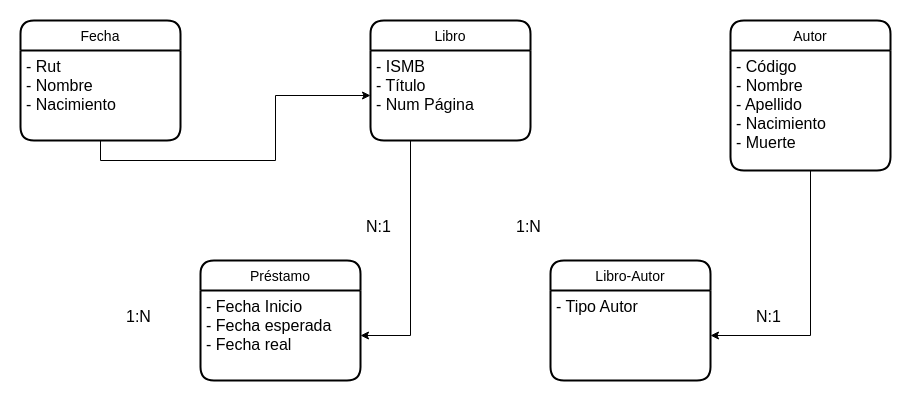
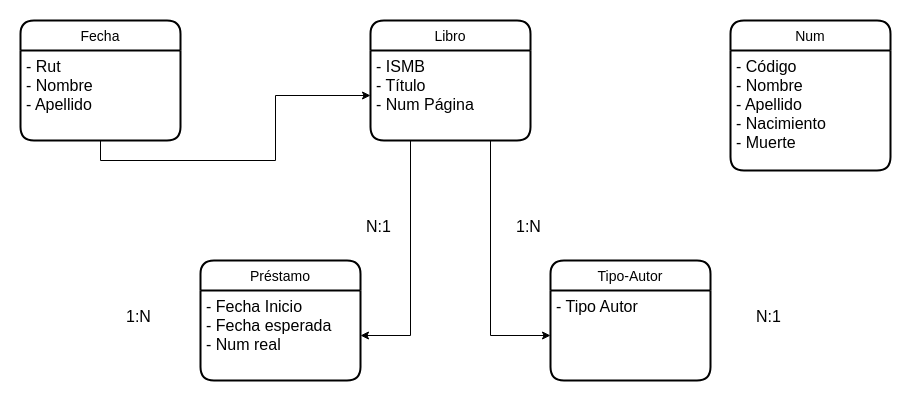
(810, 36) -> (810, 36)
(46, 67) -> (46, 67)
none -> (491, 265)
(630, 276) -> (630, 276)
(811, 300) -> none
(260, 307) -> (260, 307)
